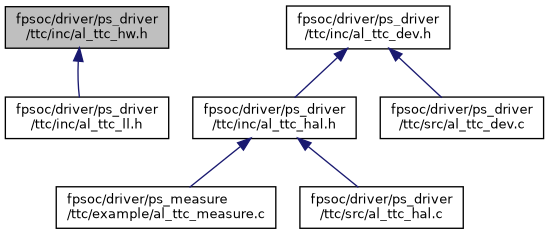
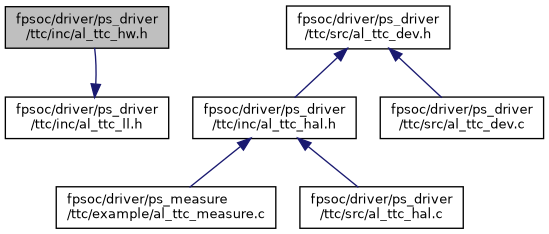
(368, 27) -> (368, 27)
(78, 79) -> (96, 66)
